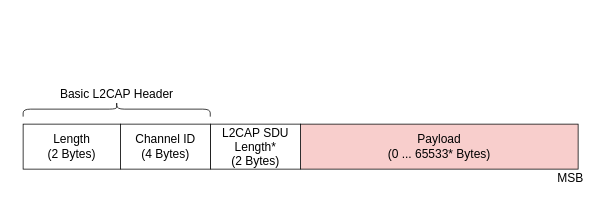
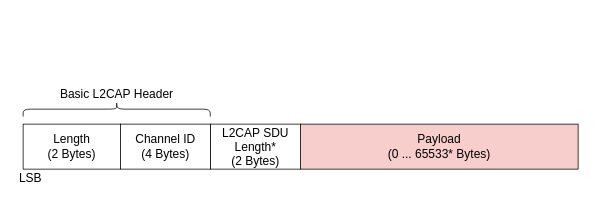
none -> (30, 178)
(570, 178) -> none
